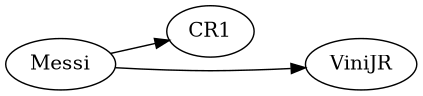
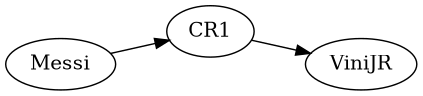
(203, 71) -> (274, 45)
